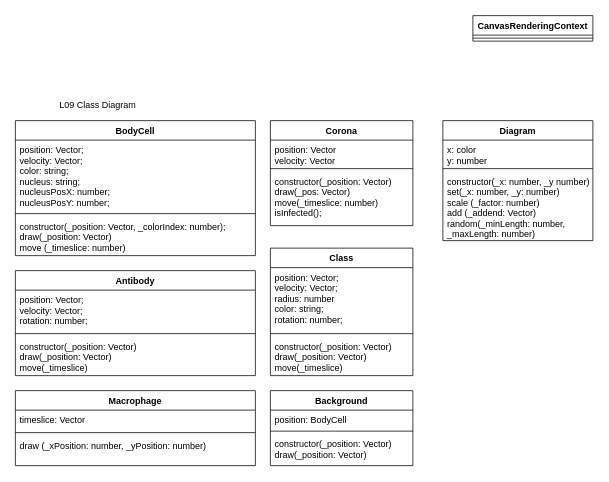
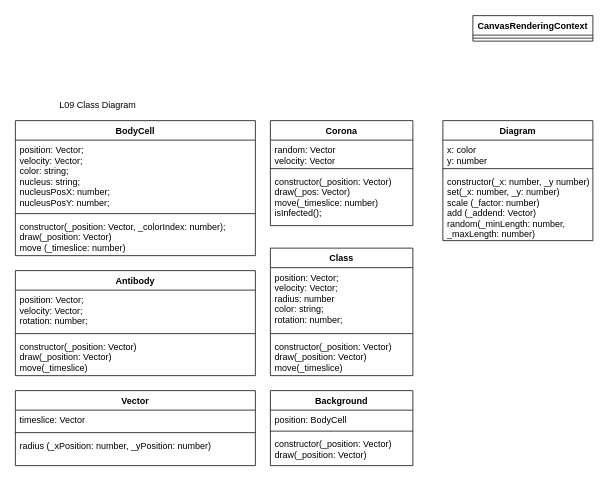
(310, 150) -> (307, 150)
(135, 401) -> (135, 401)
(120, 446) -> (124, 446)
